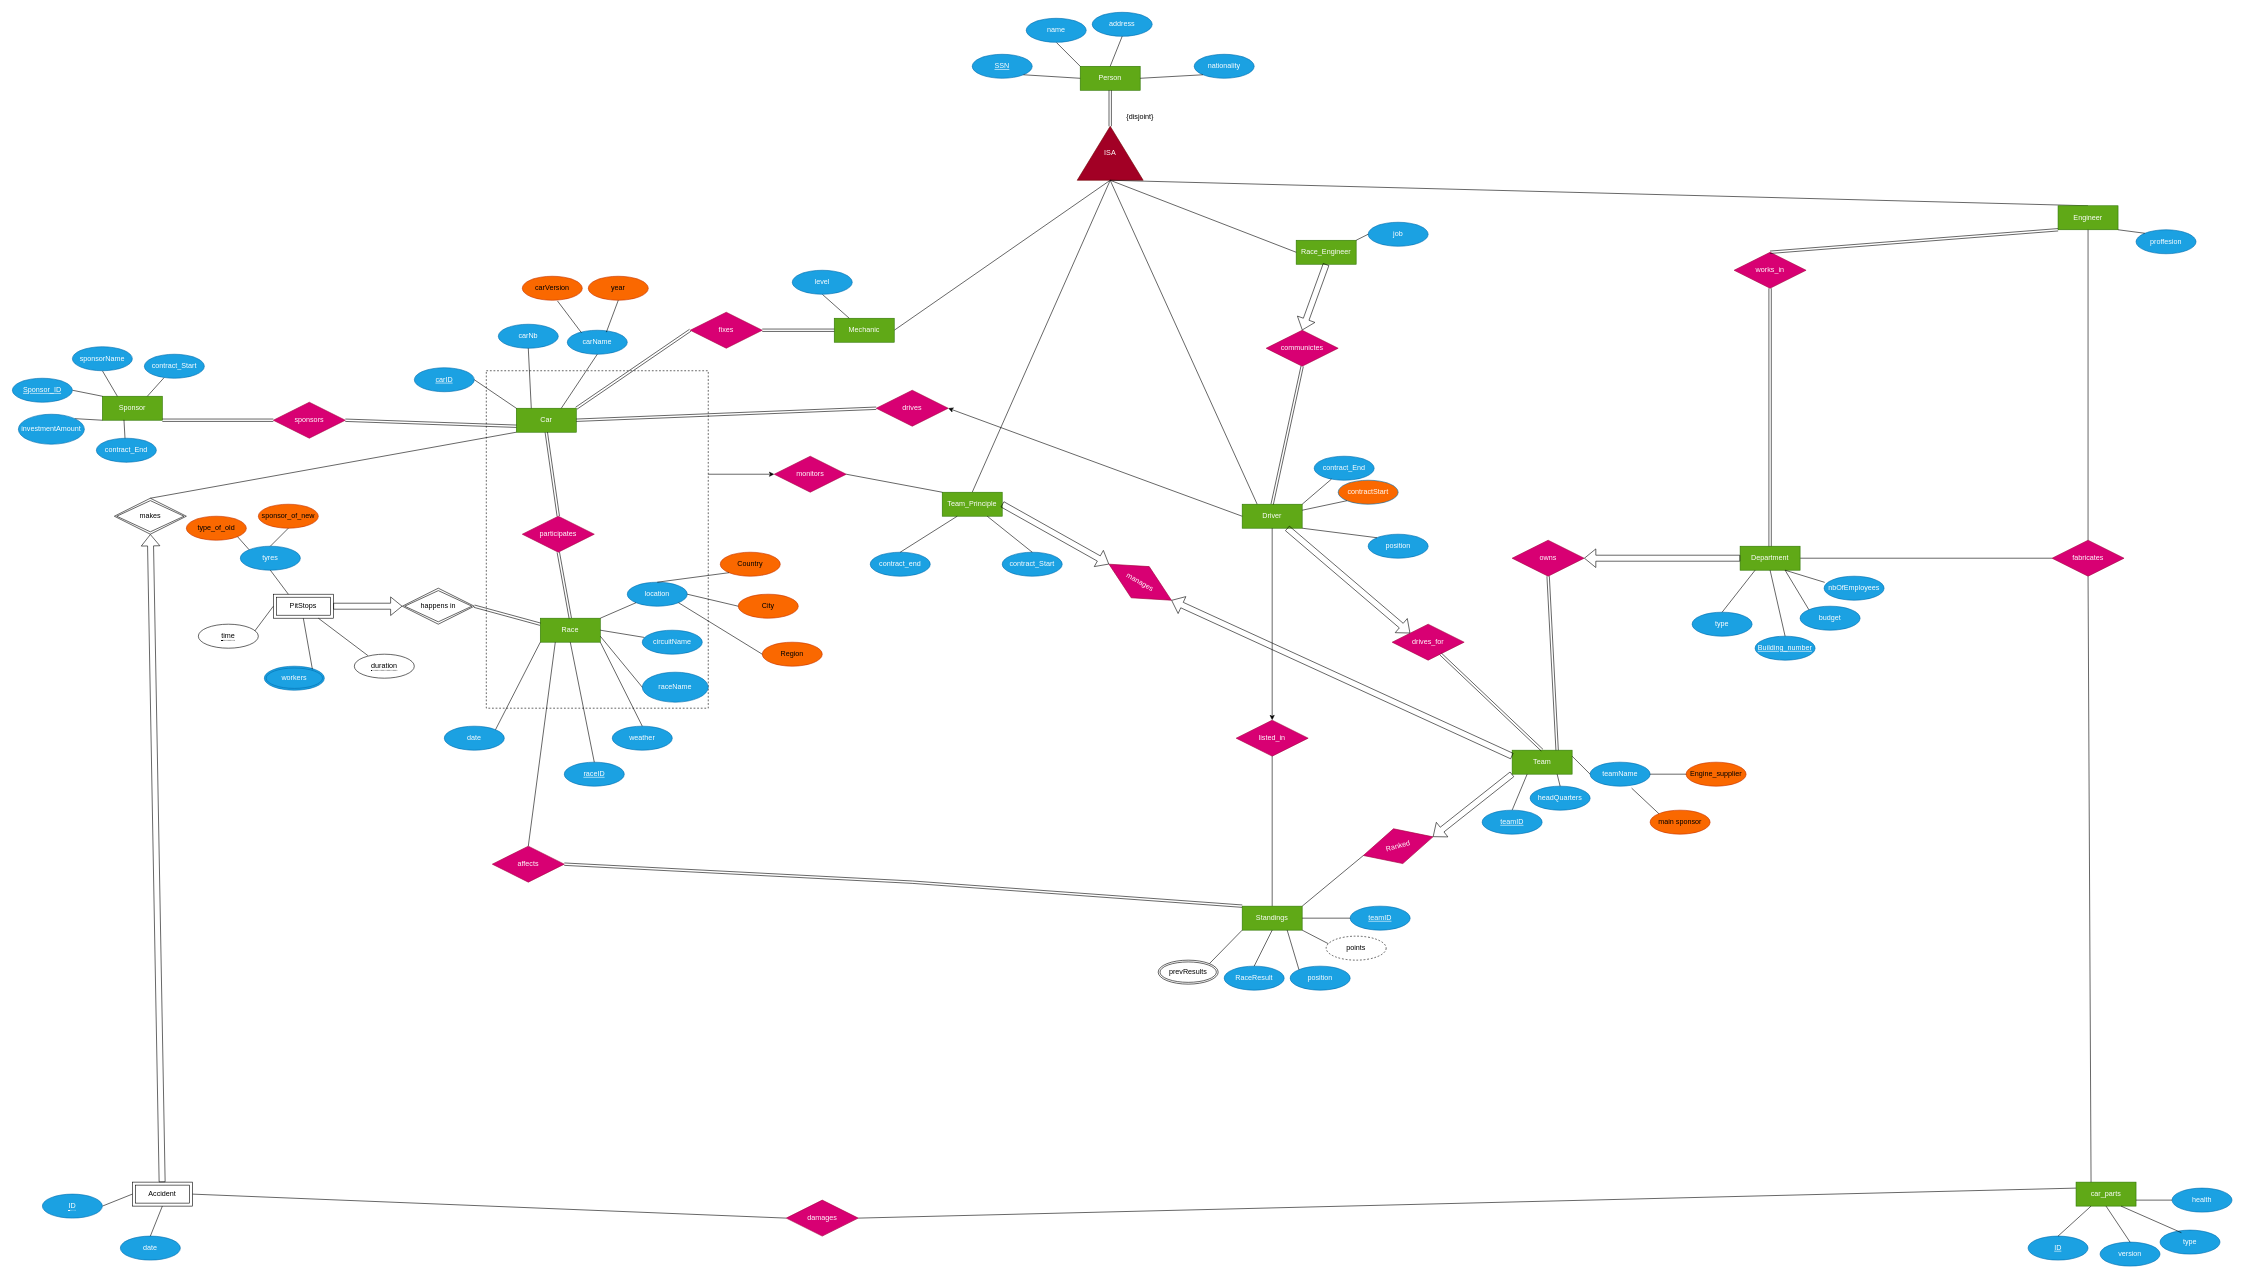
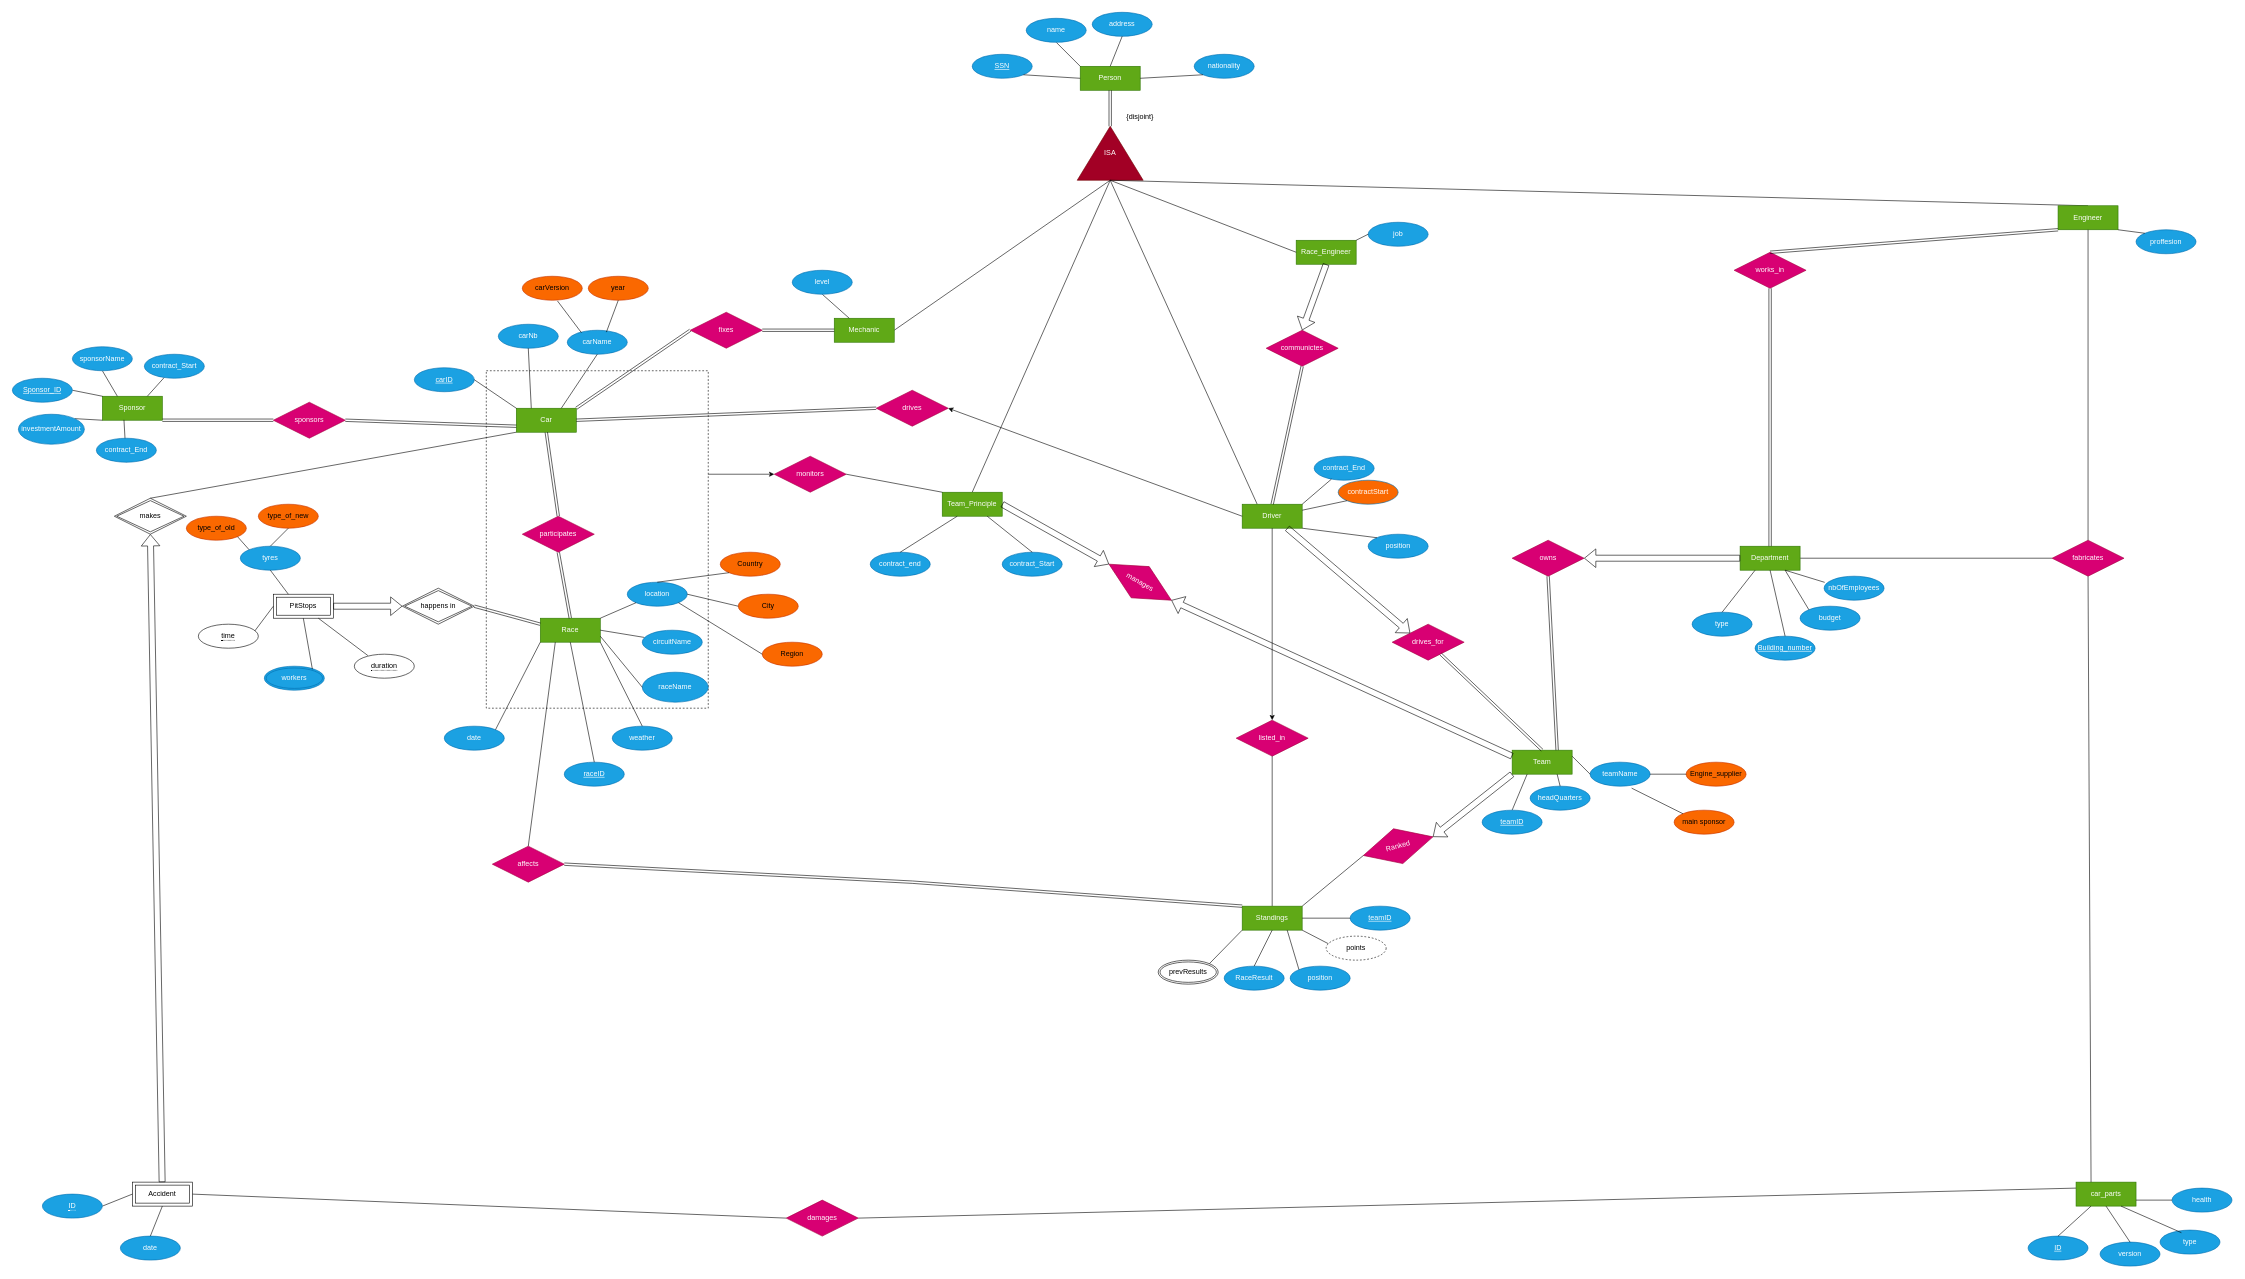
(288, 516) -> (288, 516)
(1680, 822) -> (1704, 822)
